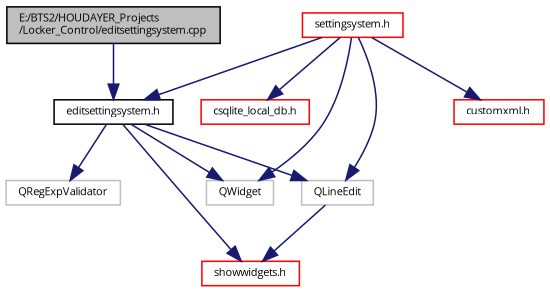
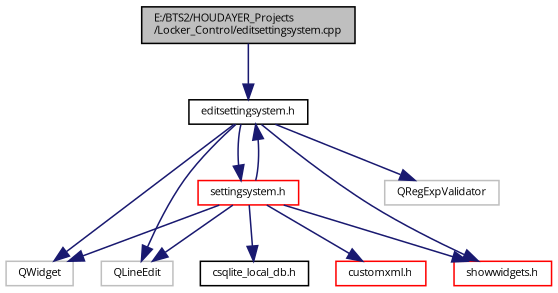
(255, 112) -> (254, 273)
none -> (238, 145)
(300, 228) -> (368, 231)
